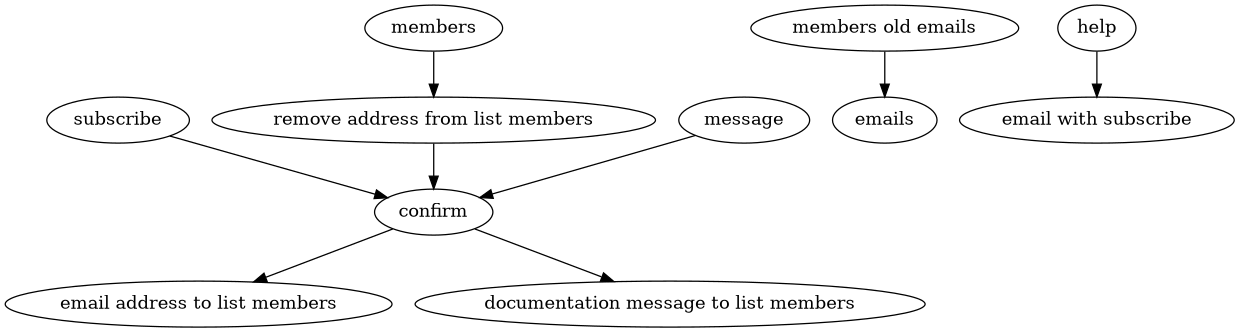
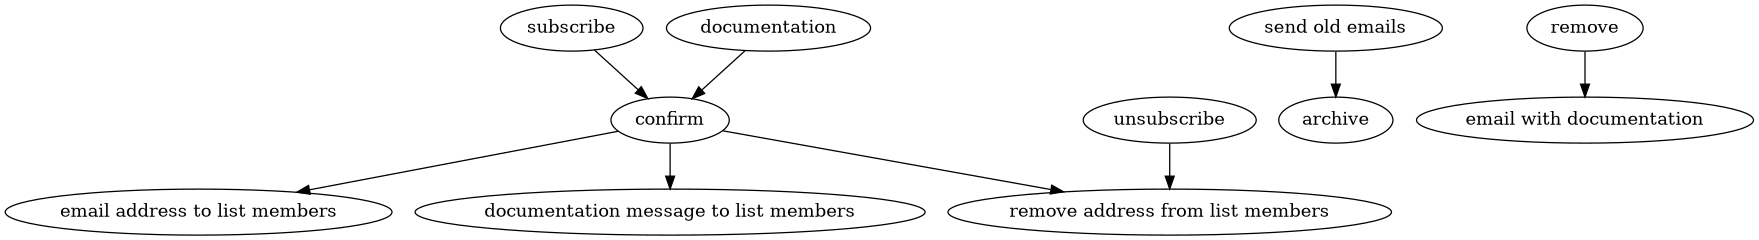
(434, 28) -> (1170, 120)
(885, 28) -> (1336, 28)
(1097, 28) -> (1585, 28)
(744, 120) -> (769, 28)
(885, 120) -> (1336, 120)
(1097, 120) -> (1585, 120)
(434, 160) -> (887, 160)
